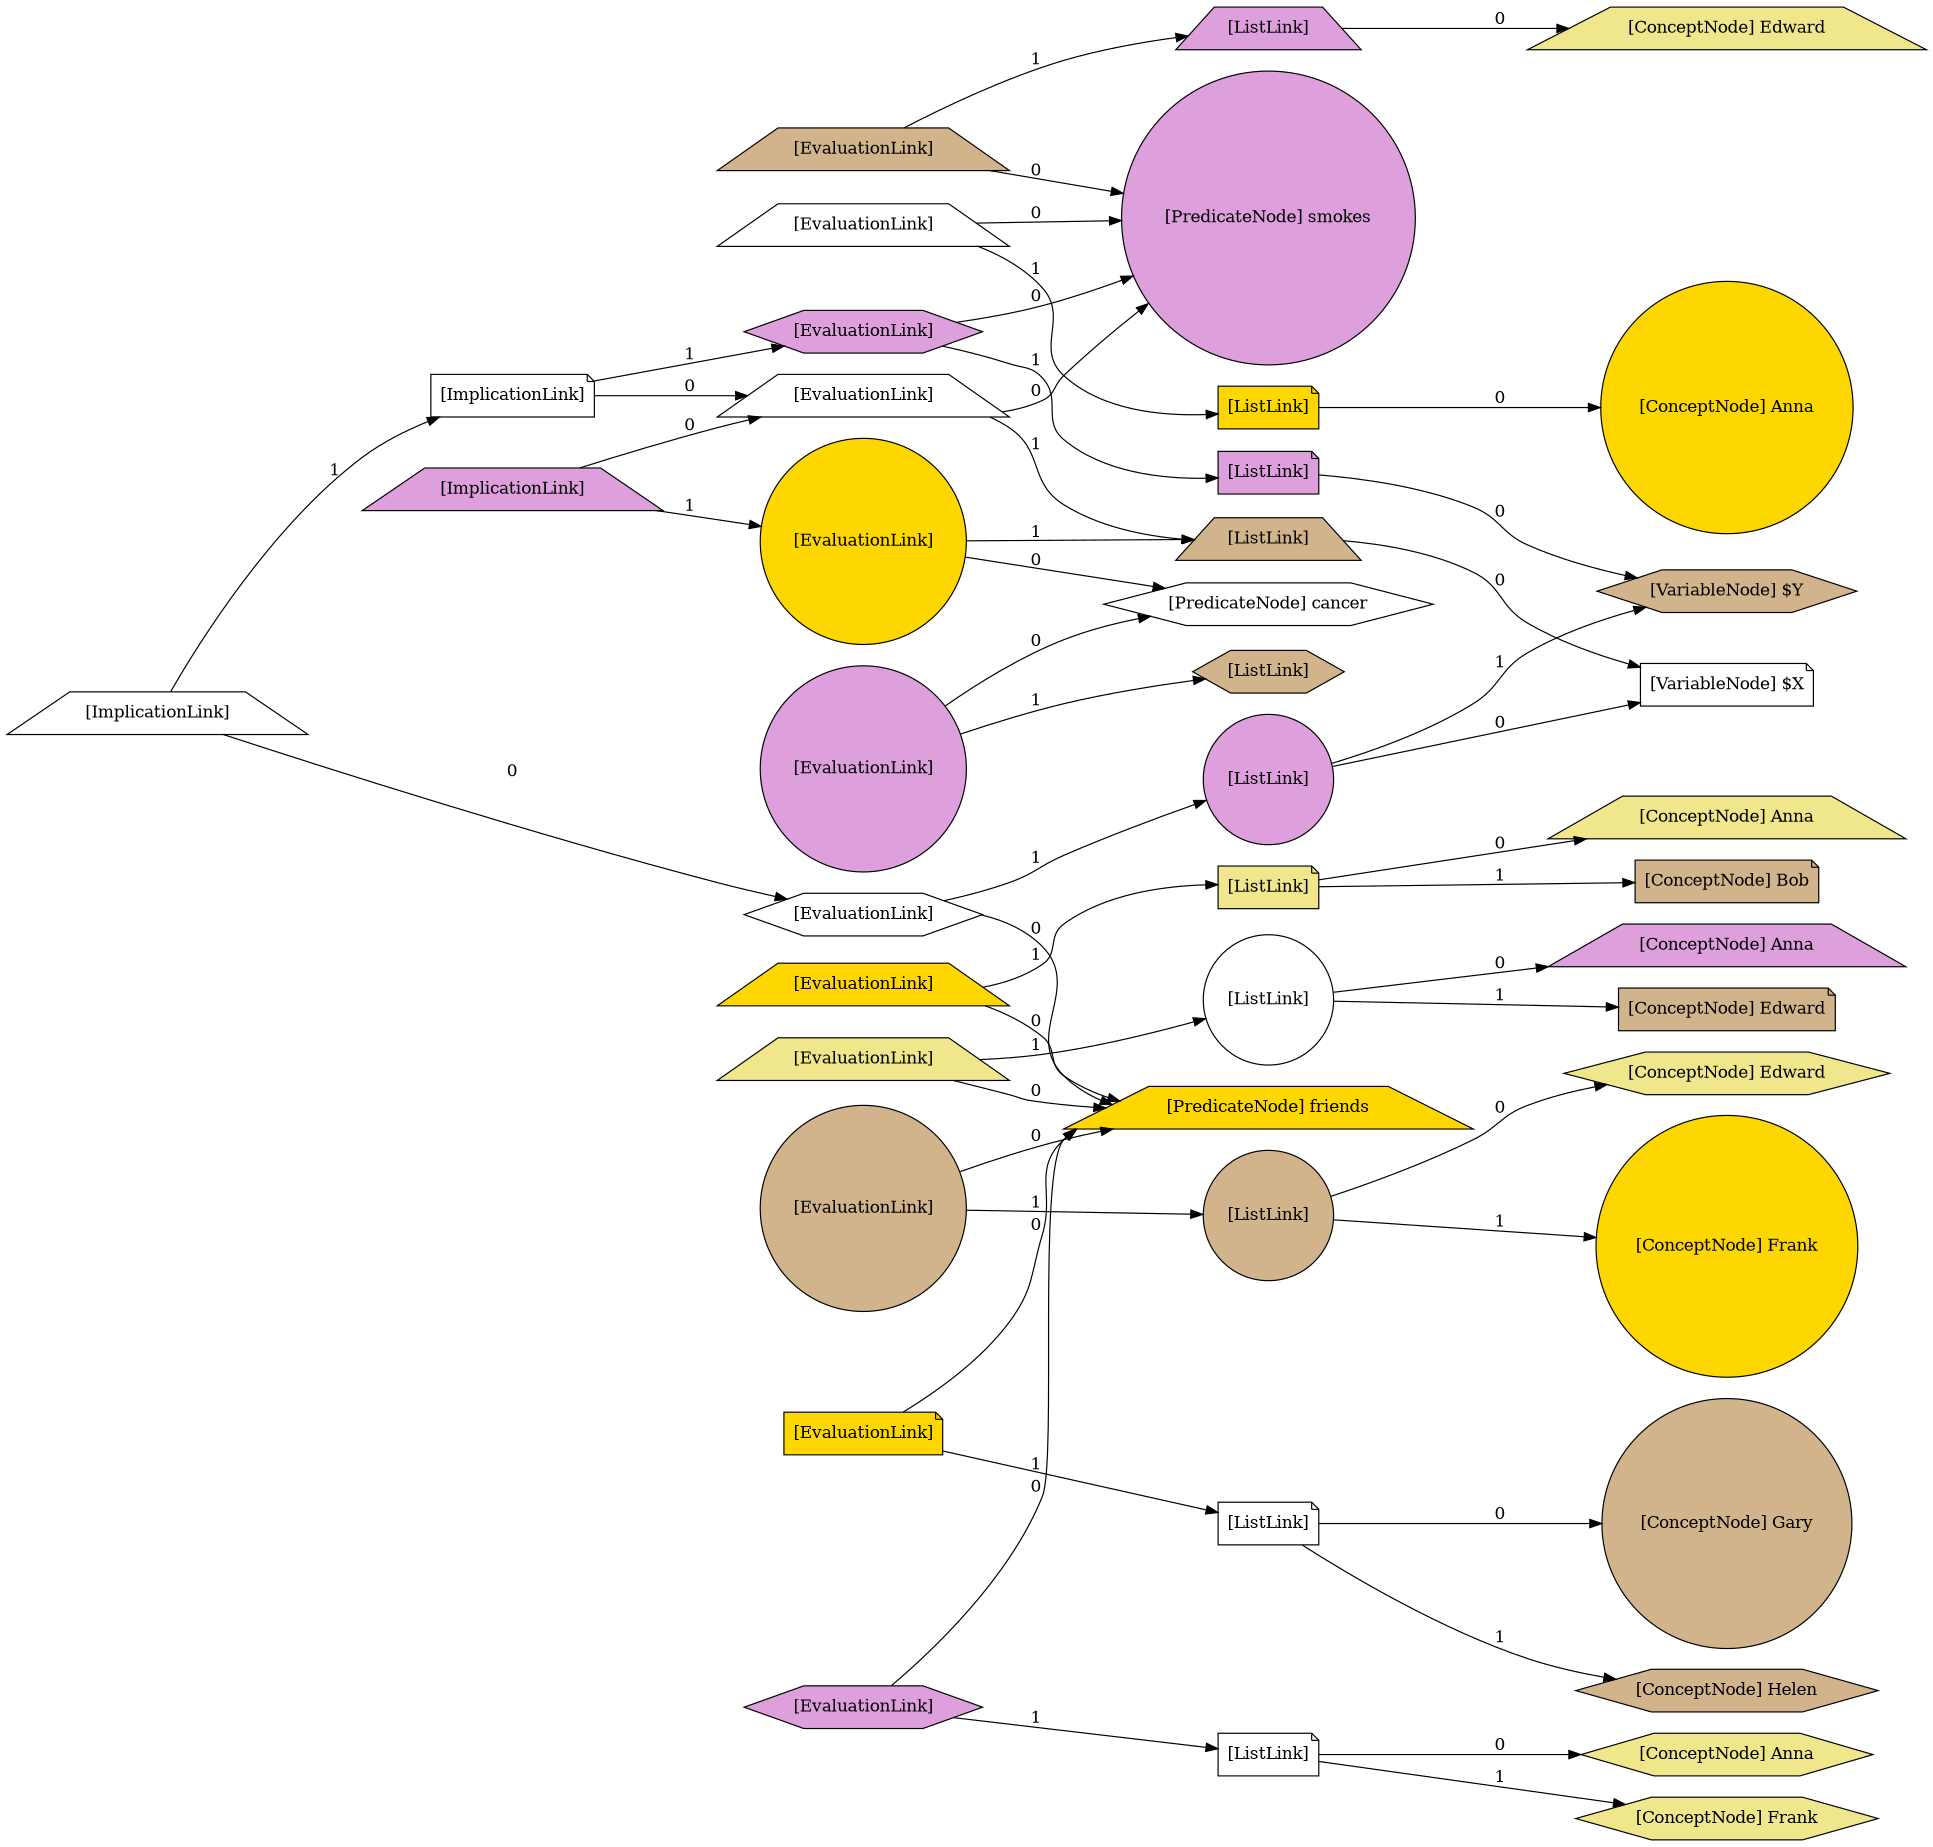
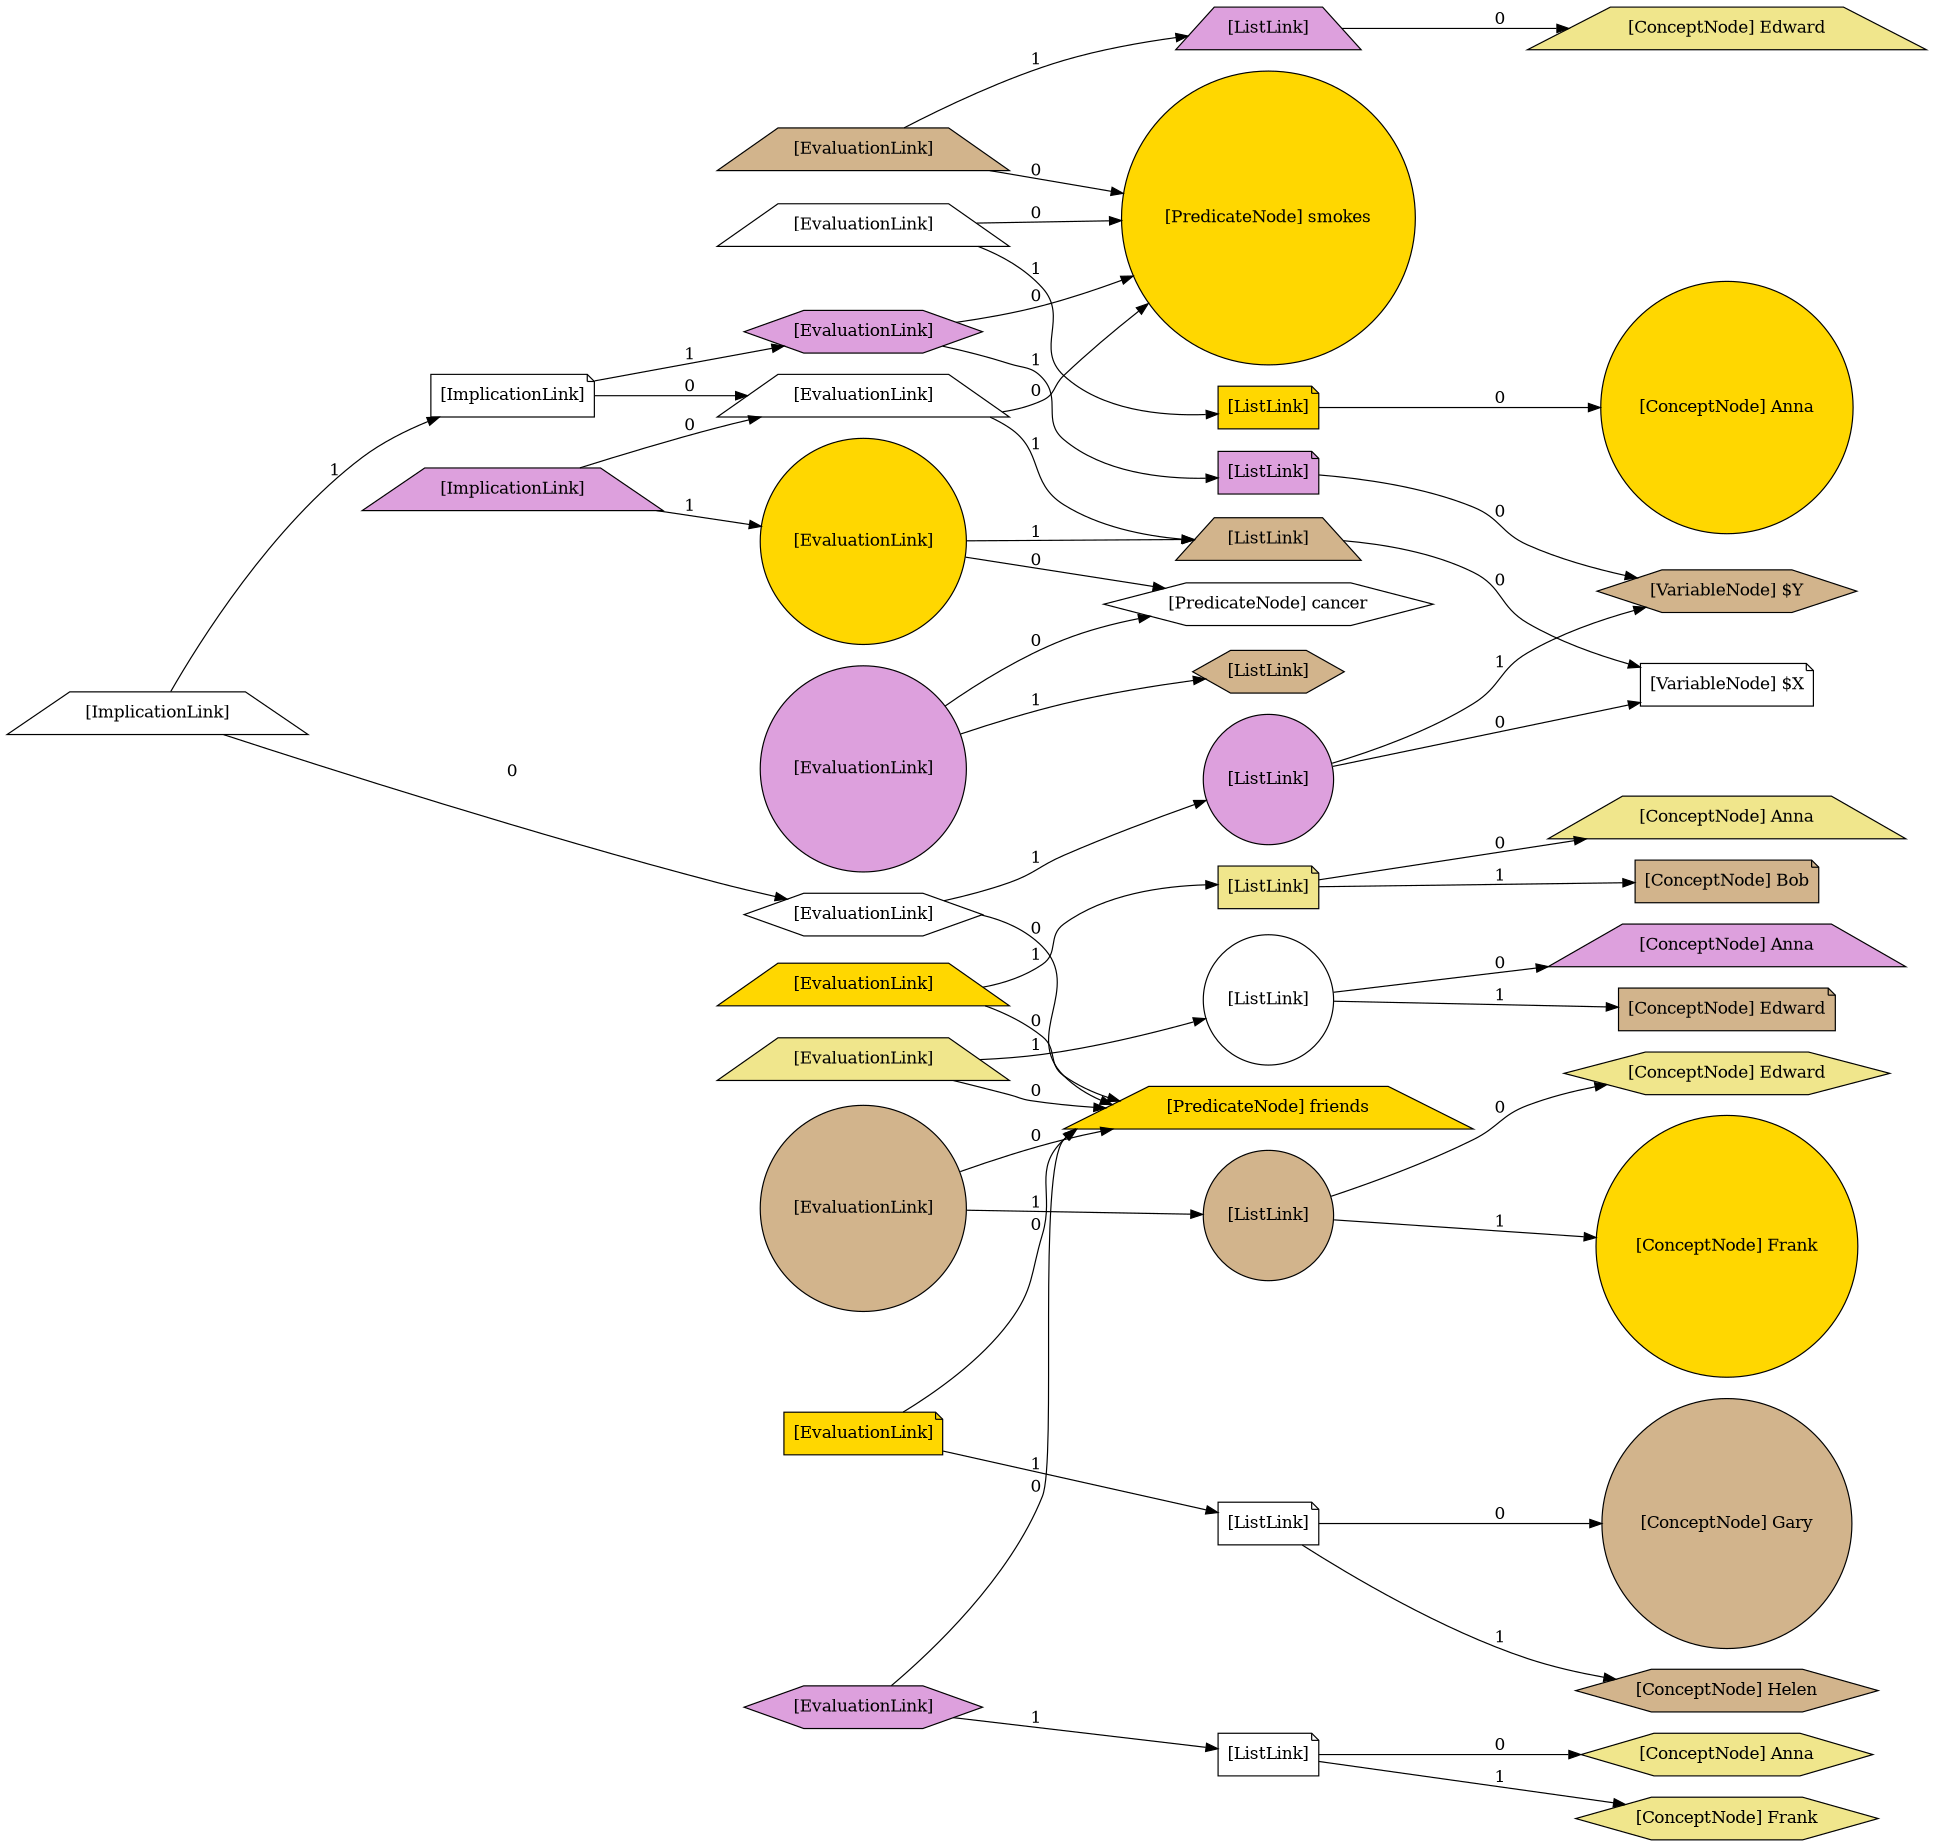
(1268, 218) -> (1268, 218)
